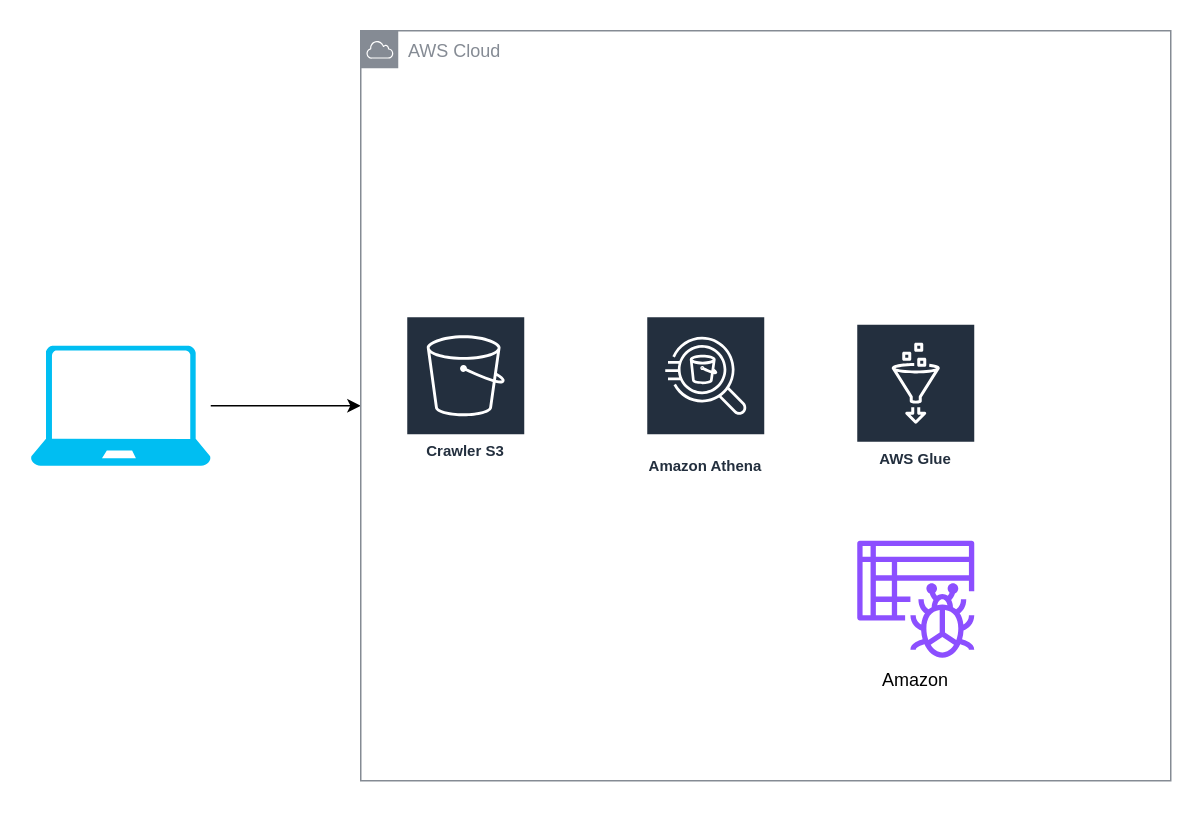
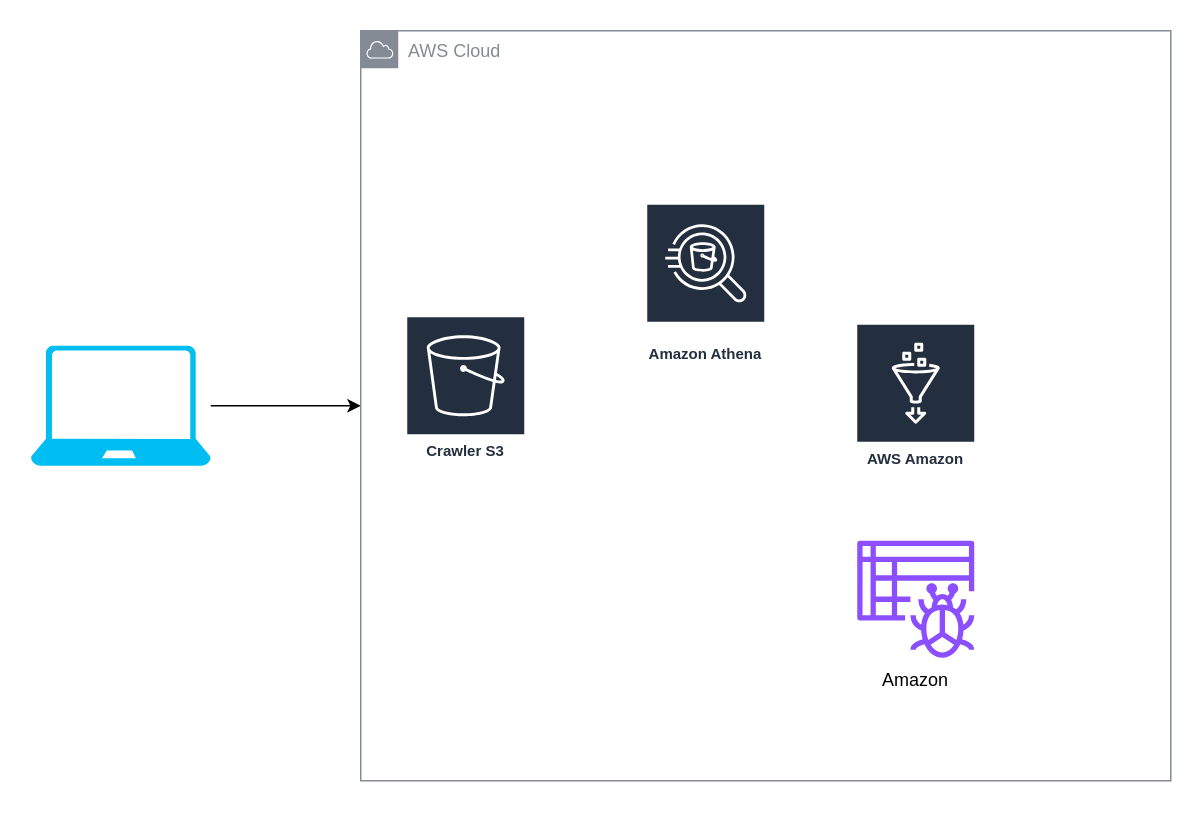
(706, 398) -> (706, 286)
(916, 458) -> (916, 458)
